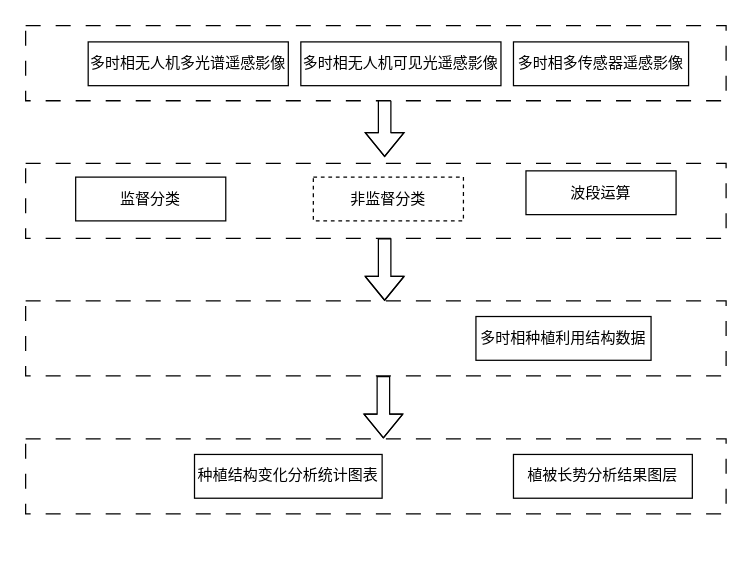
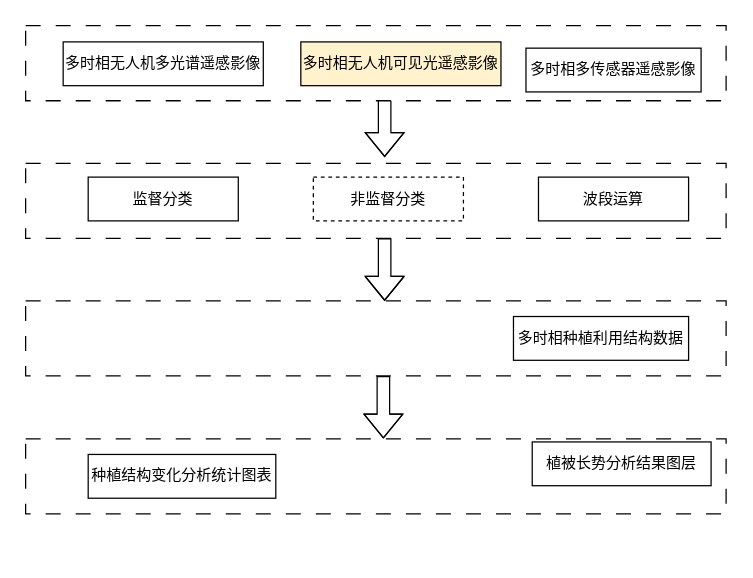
(188, 64) -> (163, 64)
(401, 64) -> (401, 64)
(601, 64) -> (613, 70)
(601, 193) -> (613, 199)
(151, 199) -> (163, 199)
(563, 338) -> (601, 338)
(288, 476) -> (182, 476)
(603, 476) -> (621, 463)
